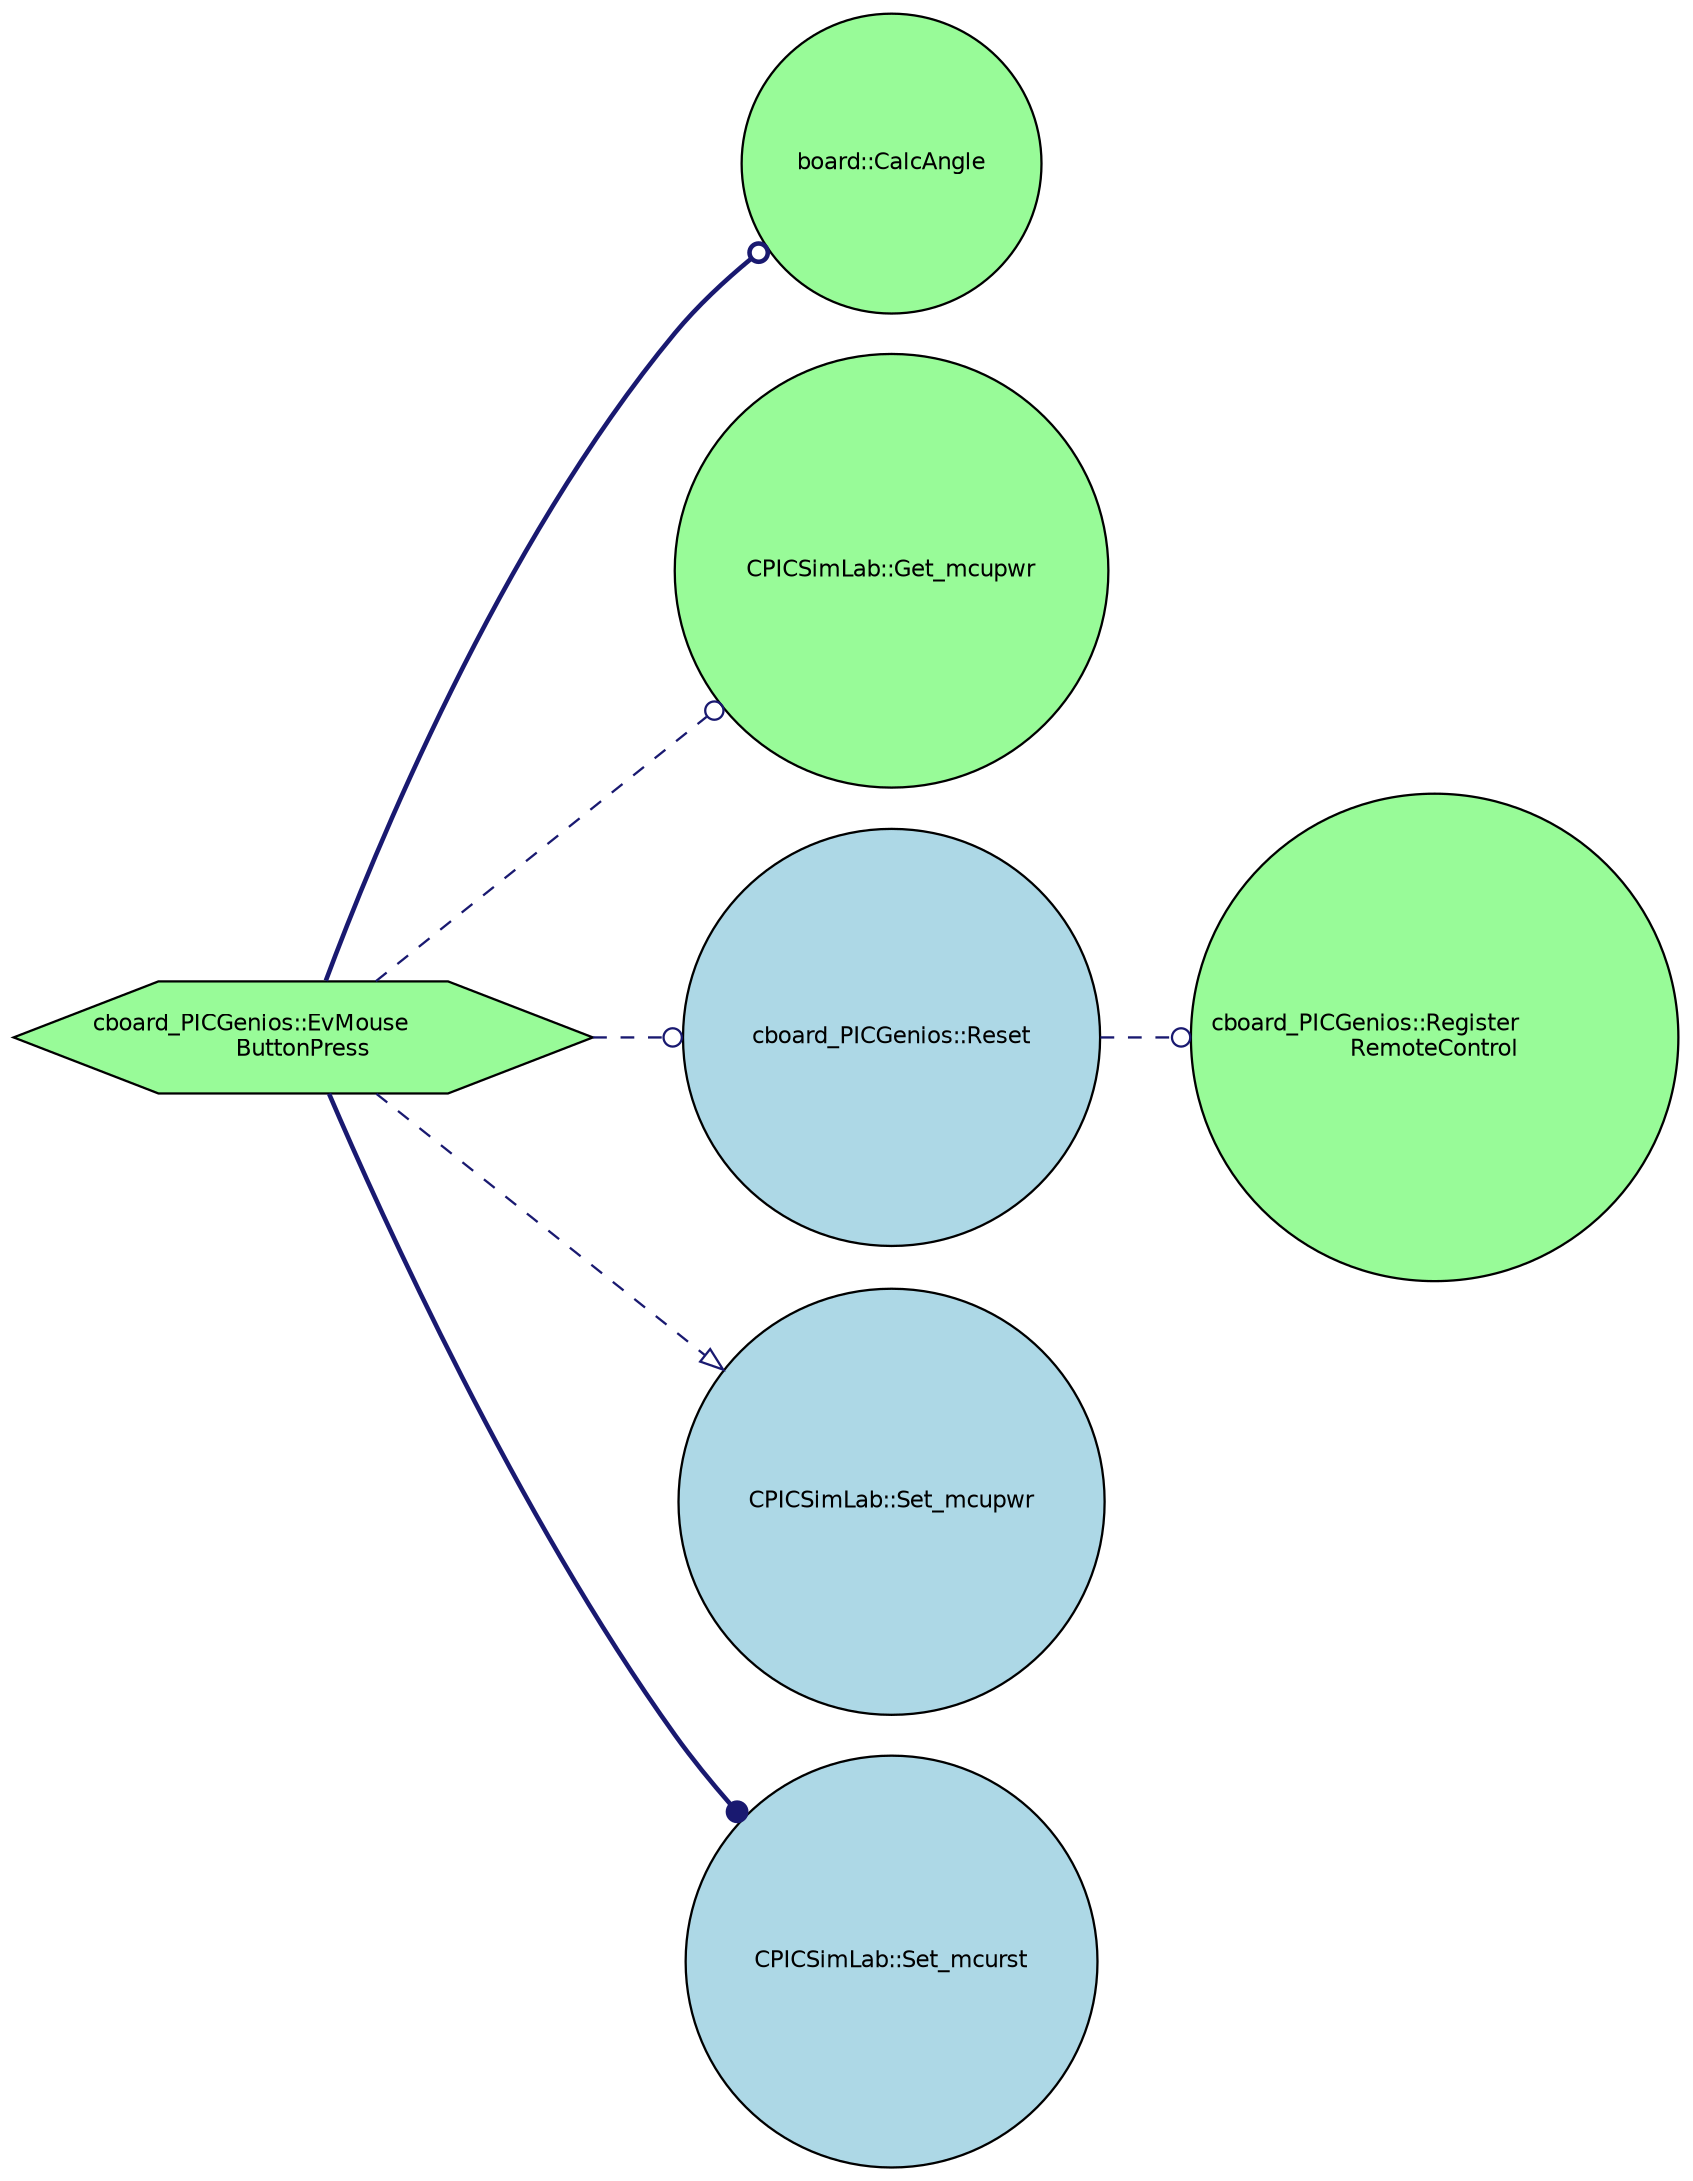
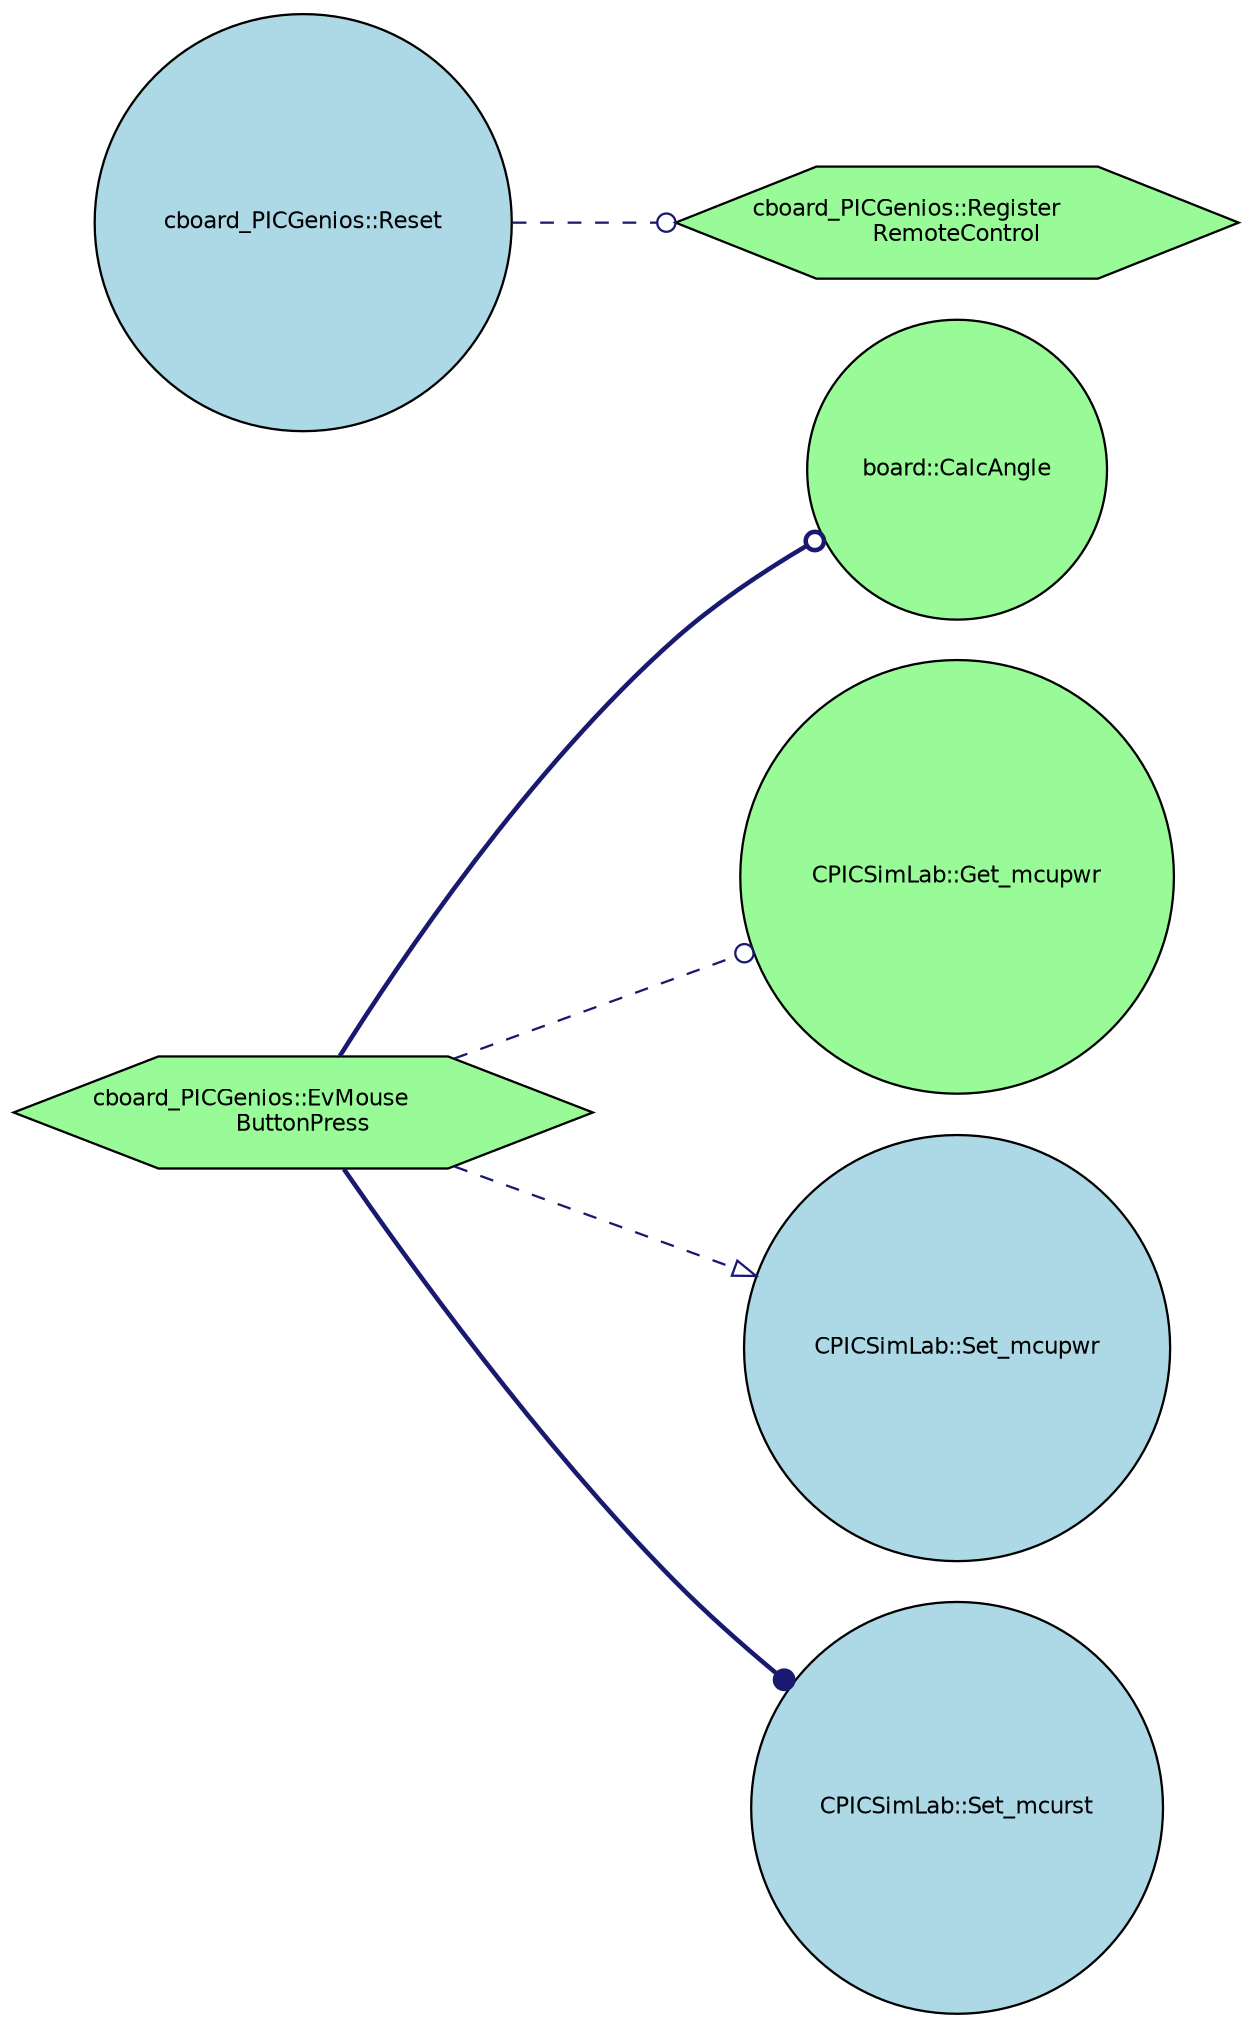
(628, 1037) -> none
(1435, 1037) -> (957, 223)
